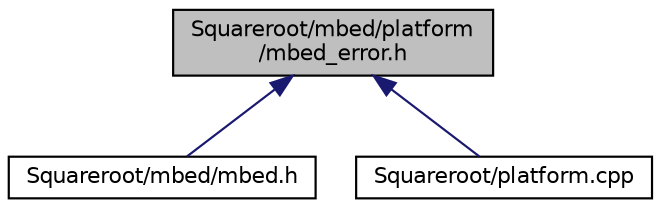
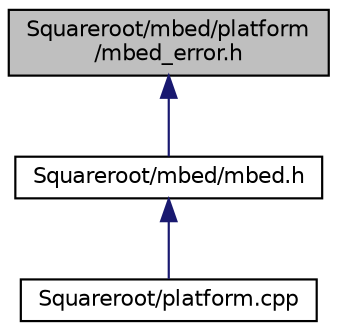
(435, 123) -> (169, 250)
